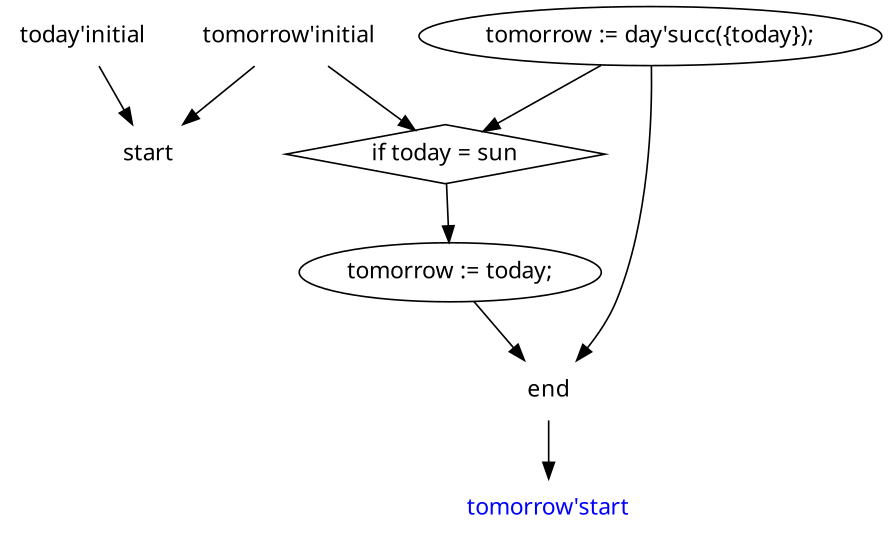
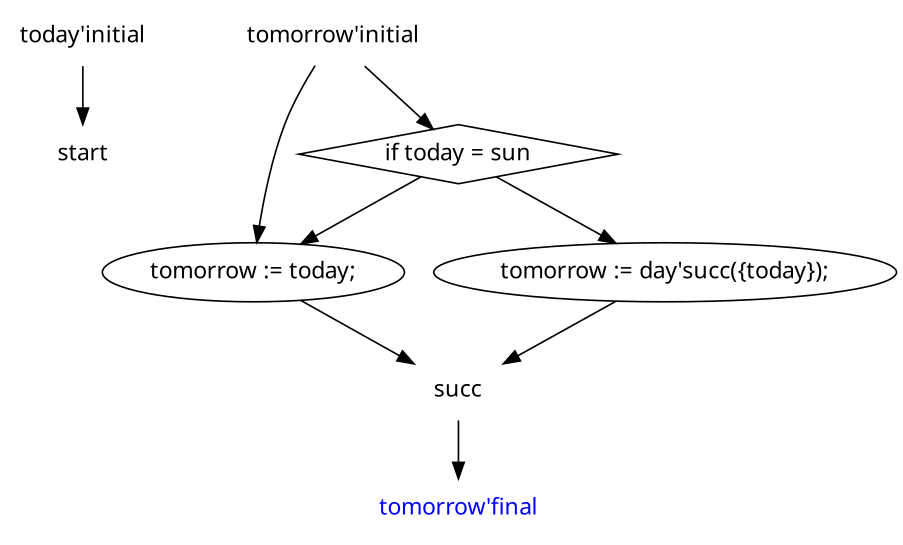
(225, 90) -> (278, 143)
(549, 94) -> (549, 206)
(549, 390) -> (458, 390)
(549, 508) -> (458, 508)
